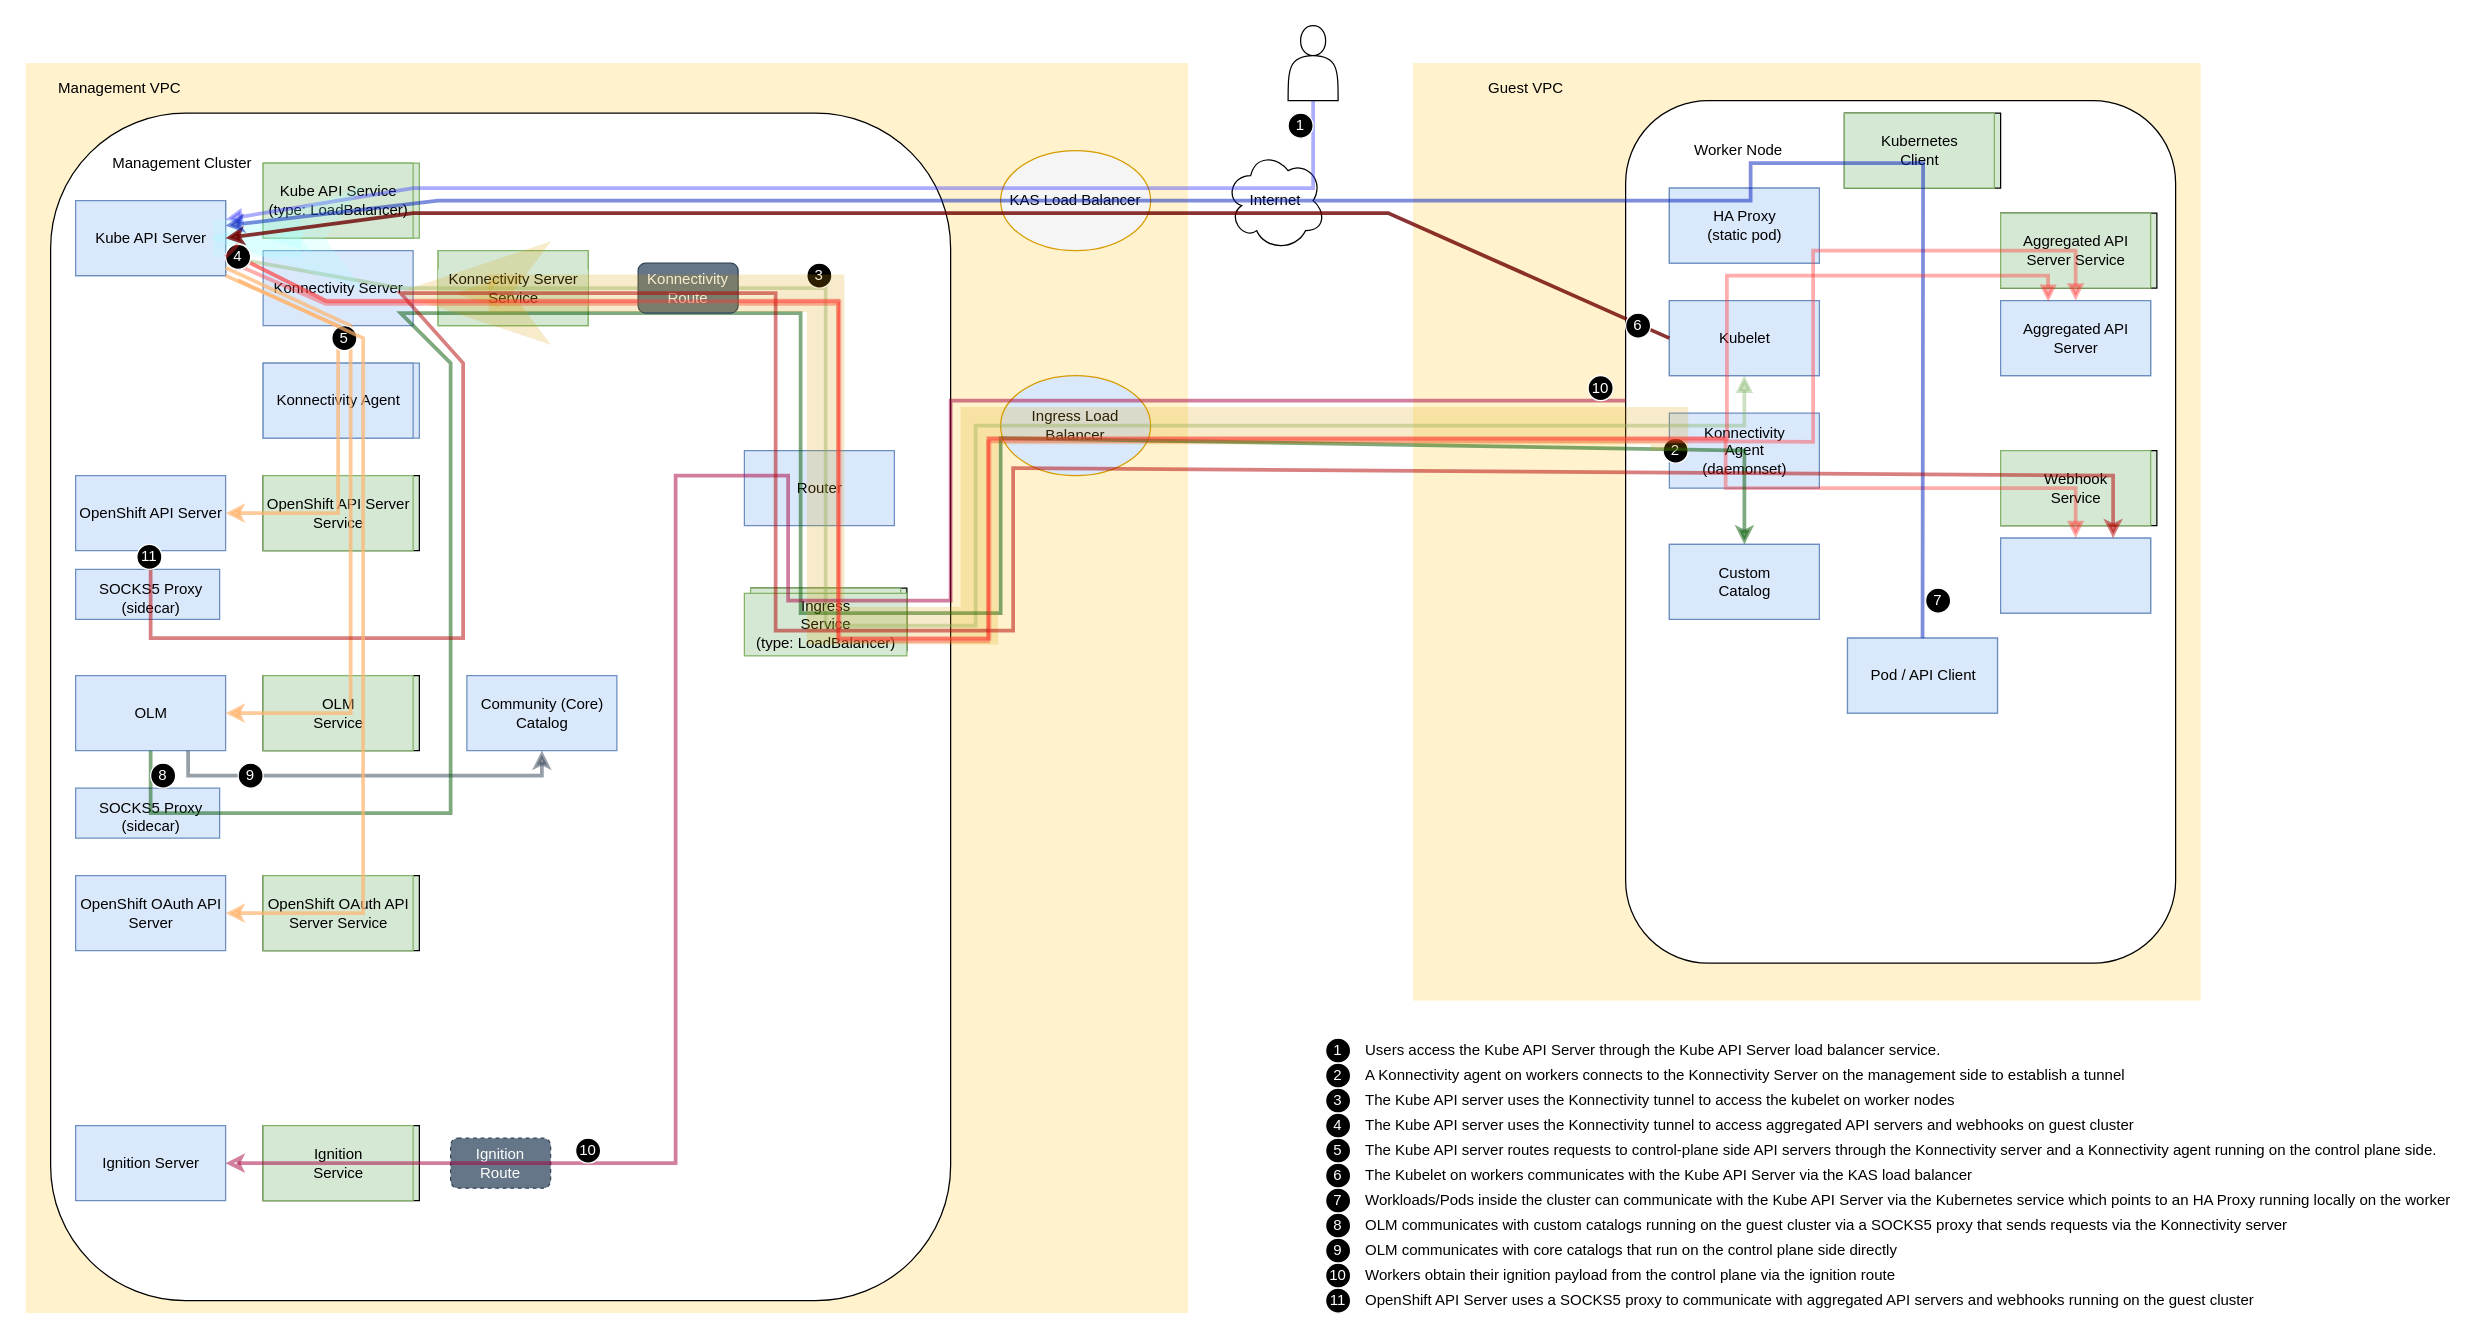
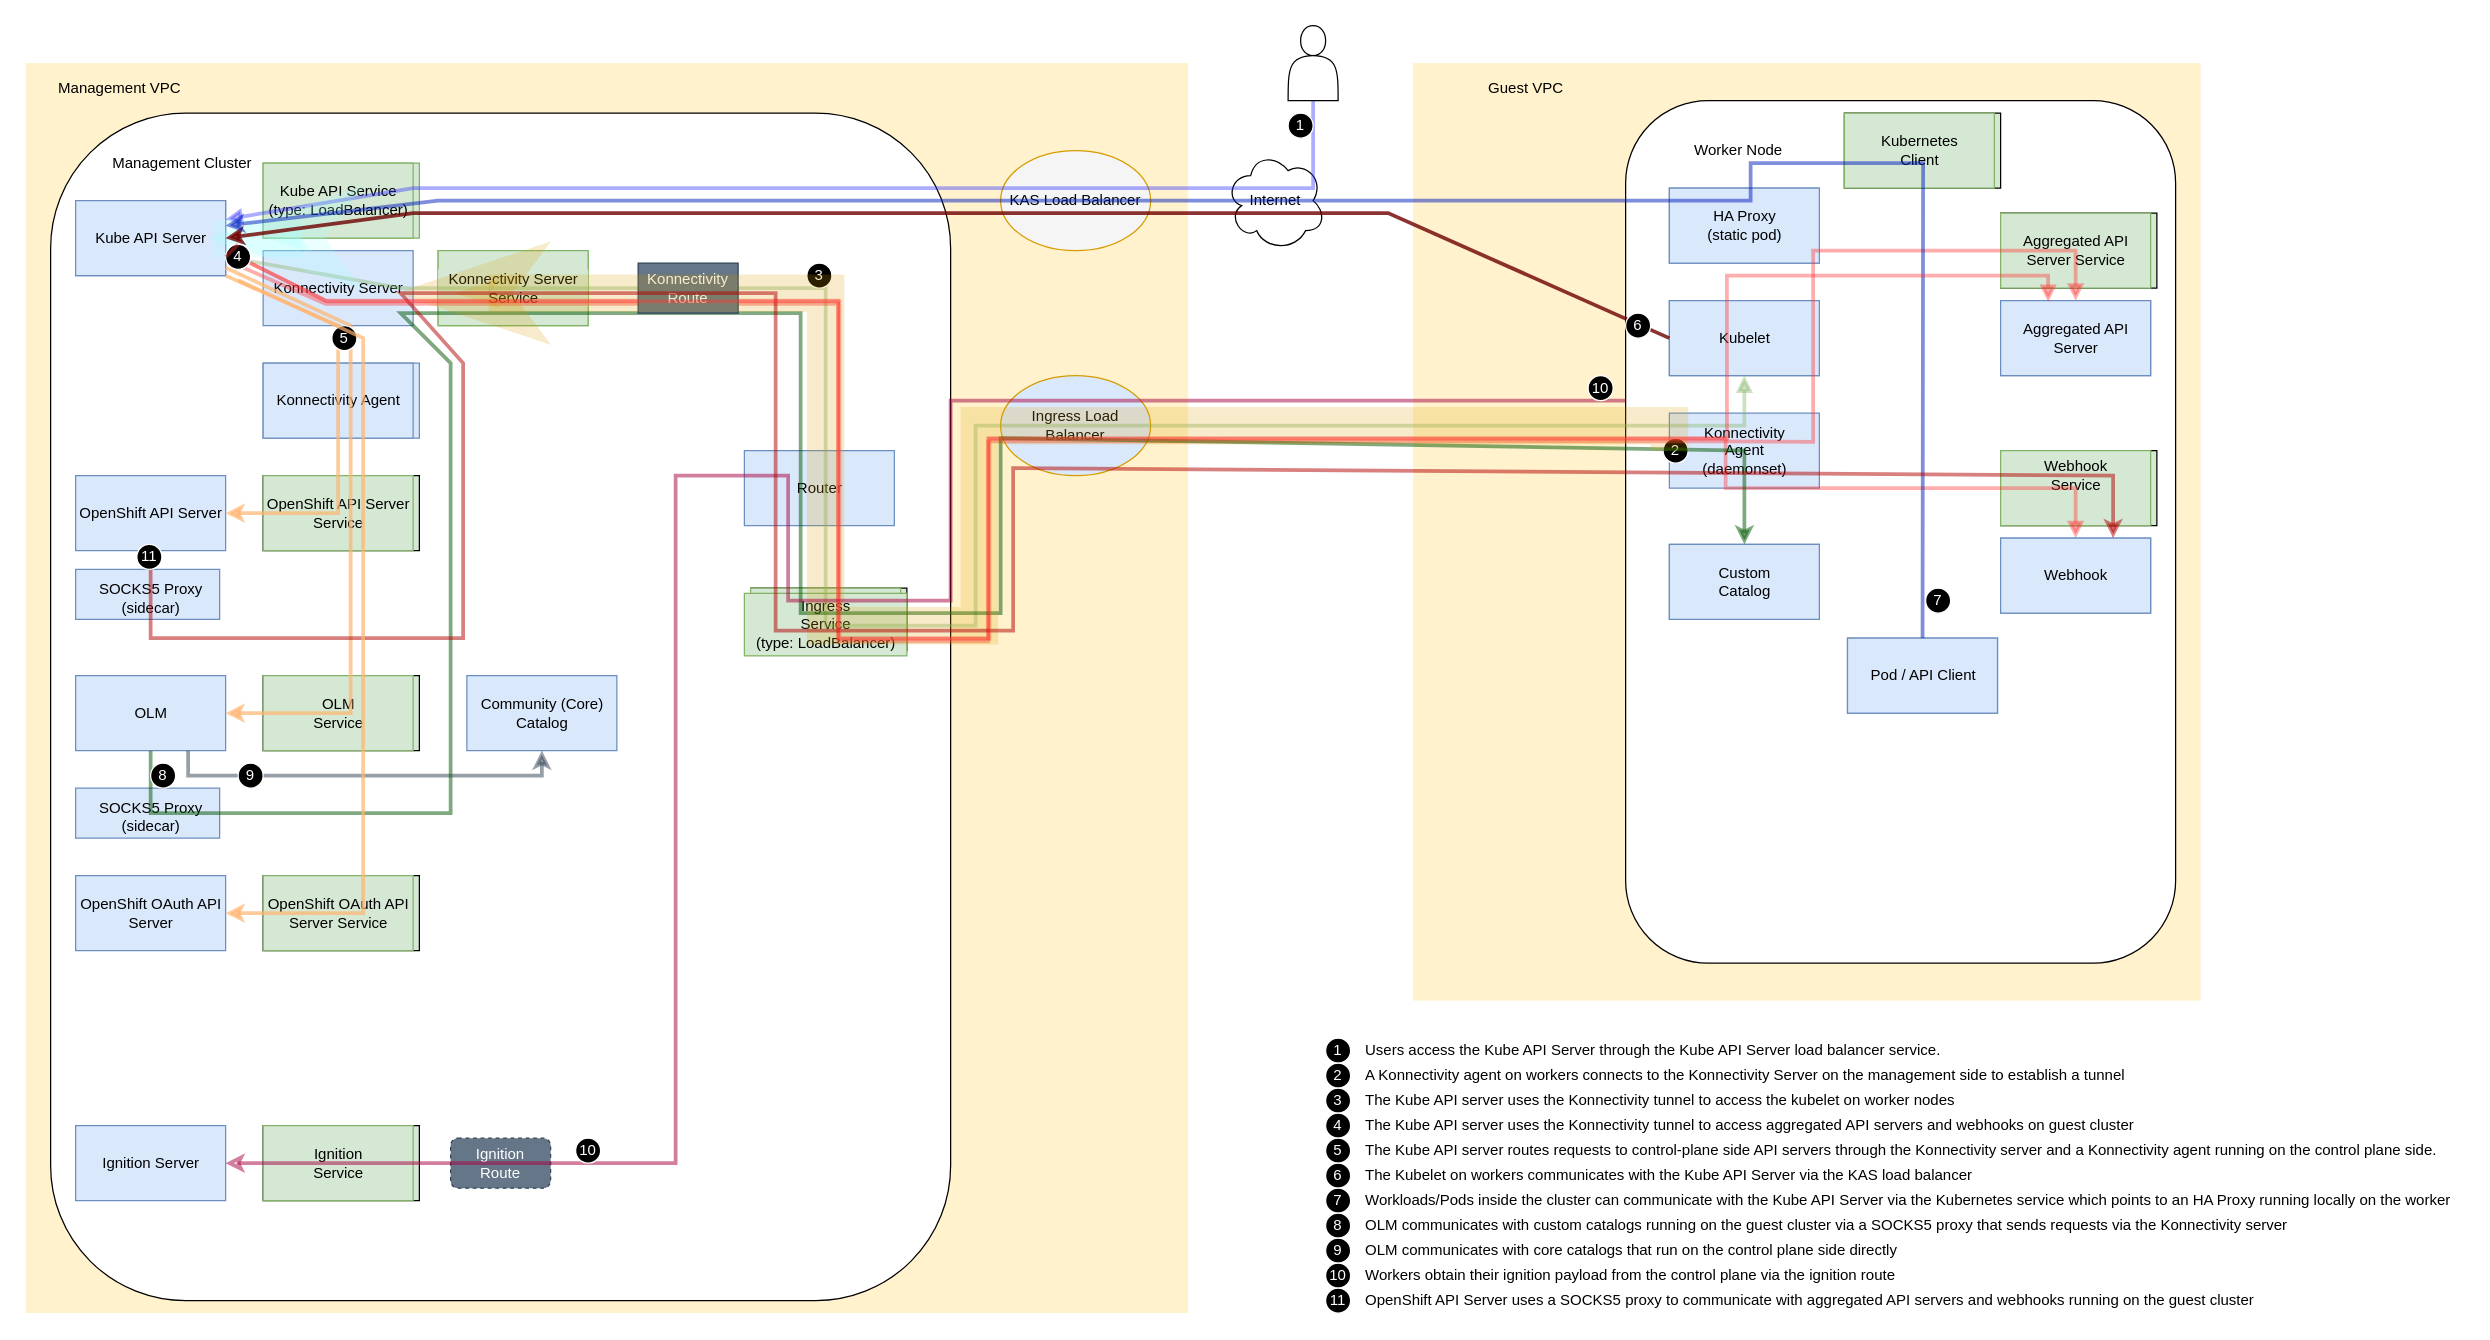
(688, 288) -> (688, 288)
(2076, 488) -> (2076, 476)
none -> (2076, 576)
